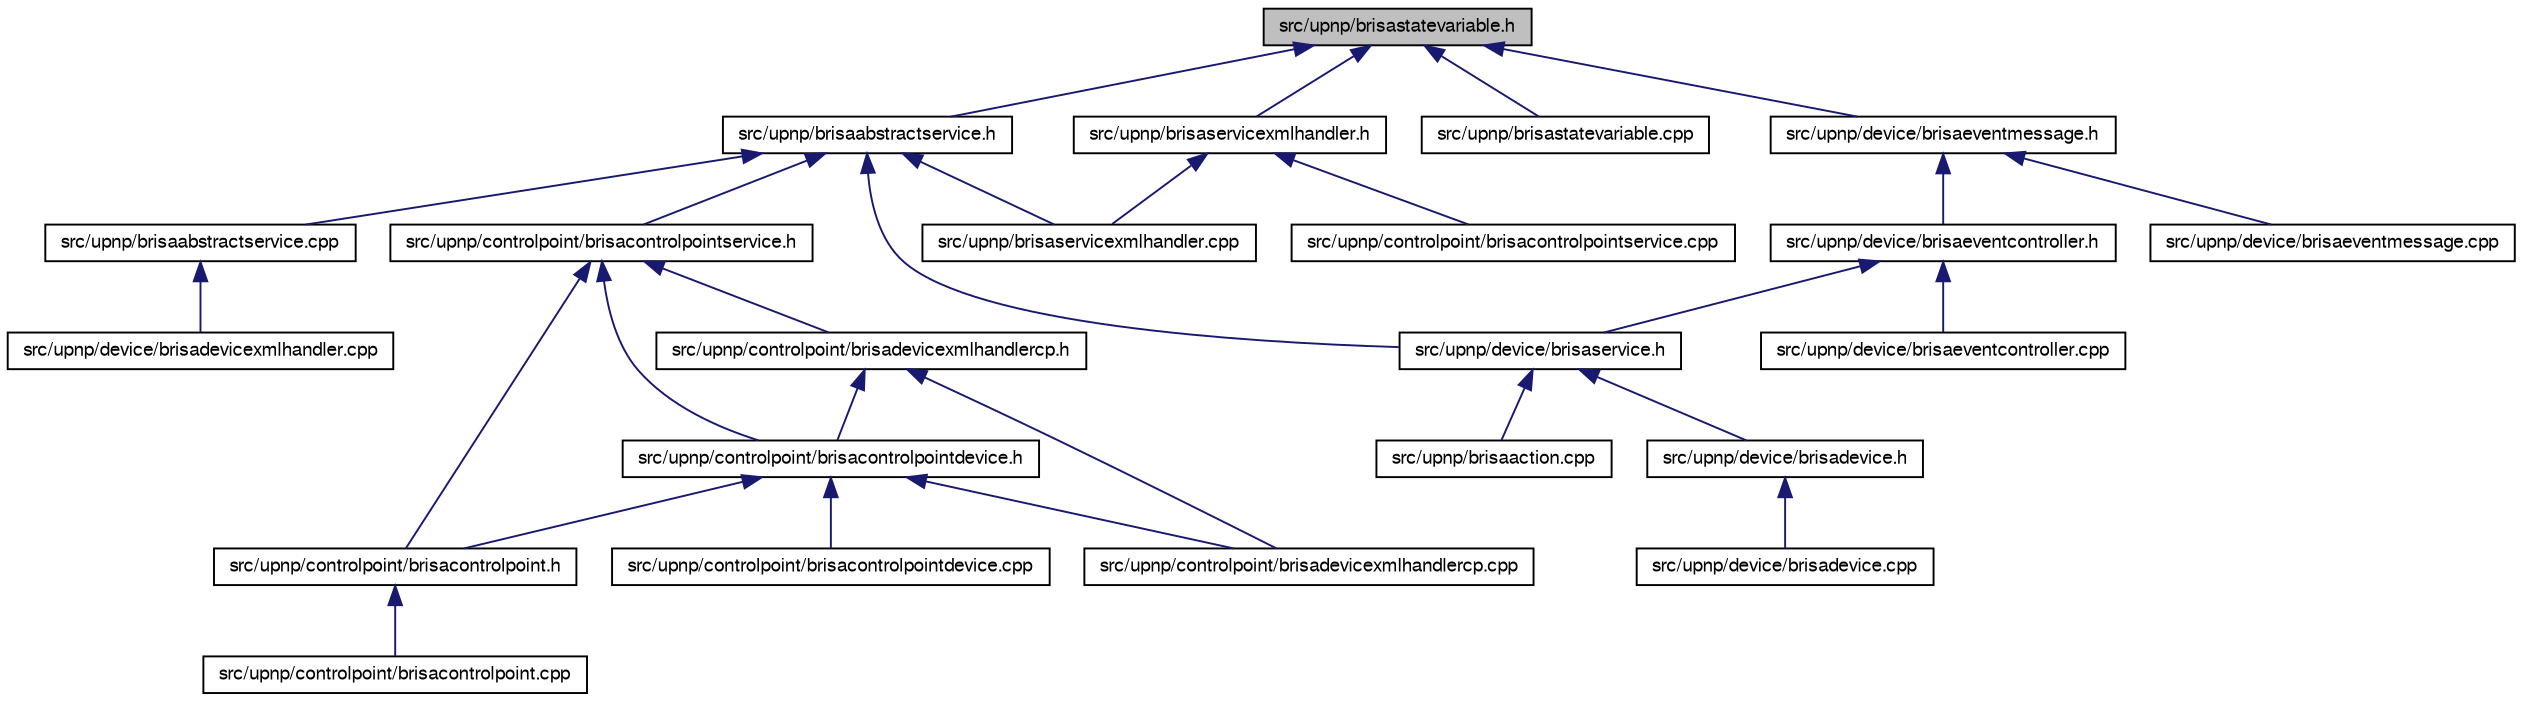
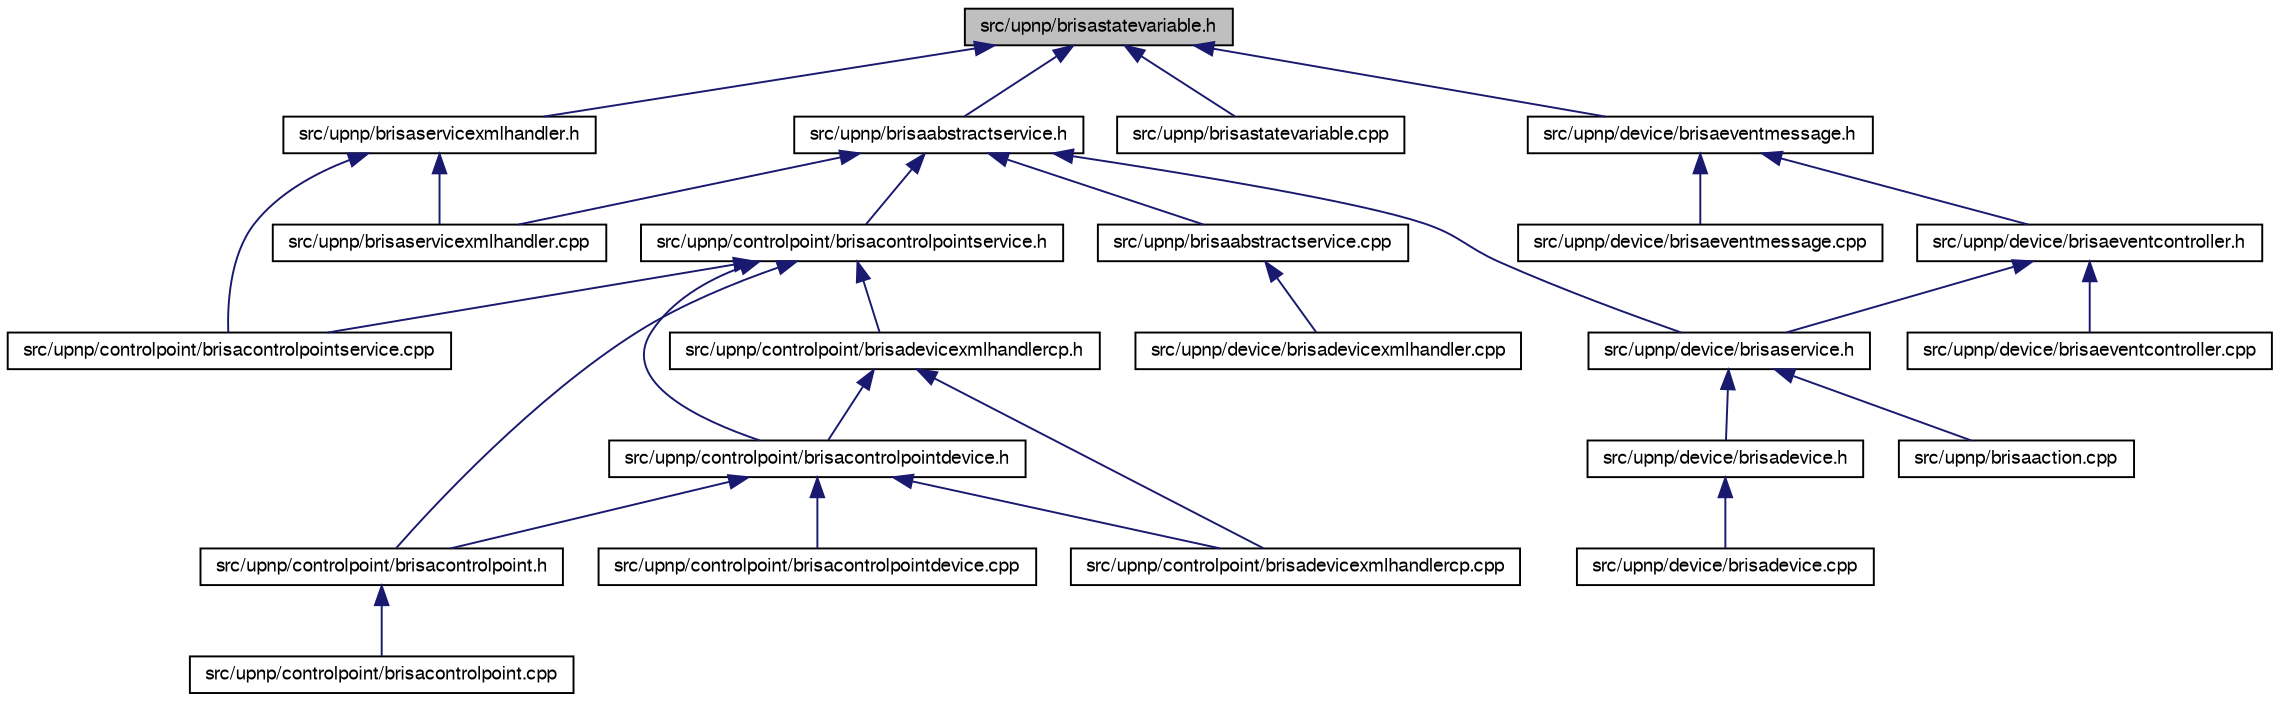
none -> (531, 299)
